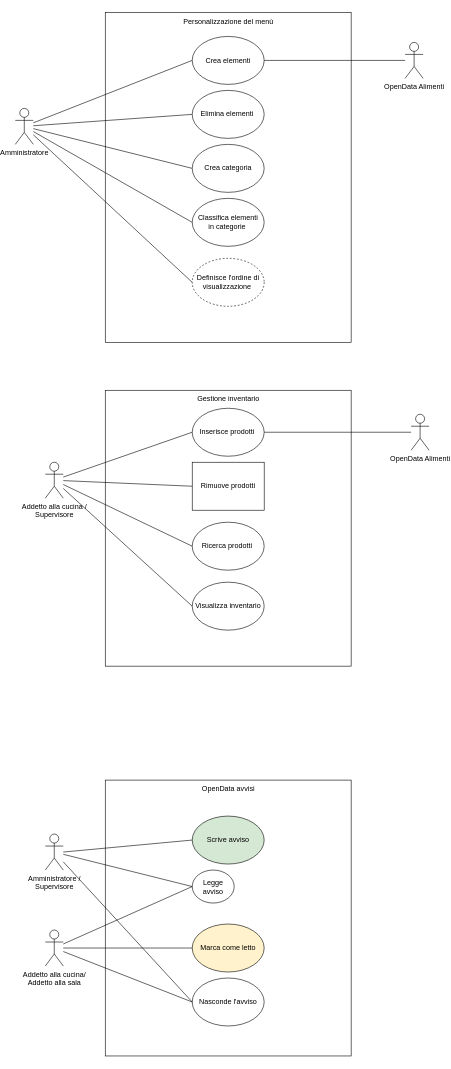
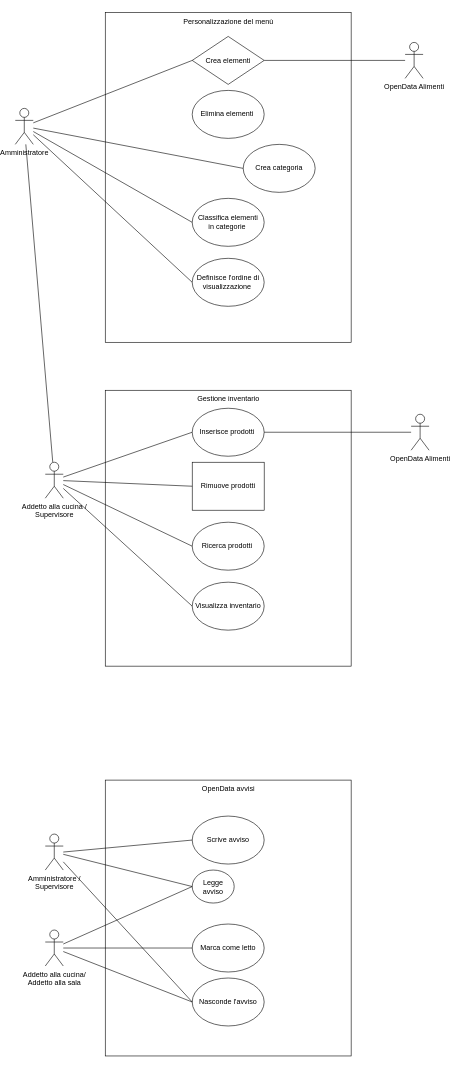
(228, 60) -> (228, 60)
(112, 120) -> (39, 303)
(228, 168) -> (279, 168)
(228, 282) -> (228, 282)
(228, 840) -> (228, 840)
(228, 948) -> (228, 948)
